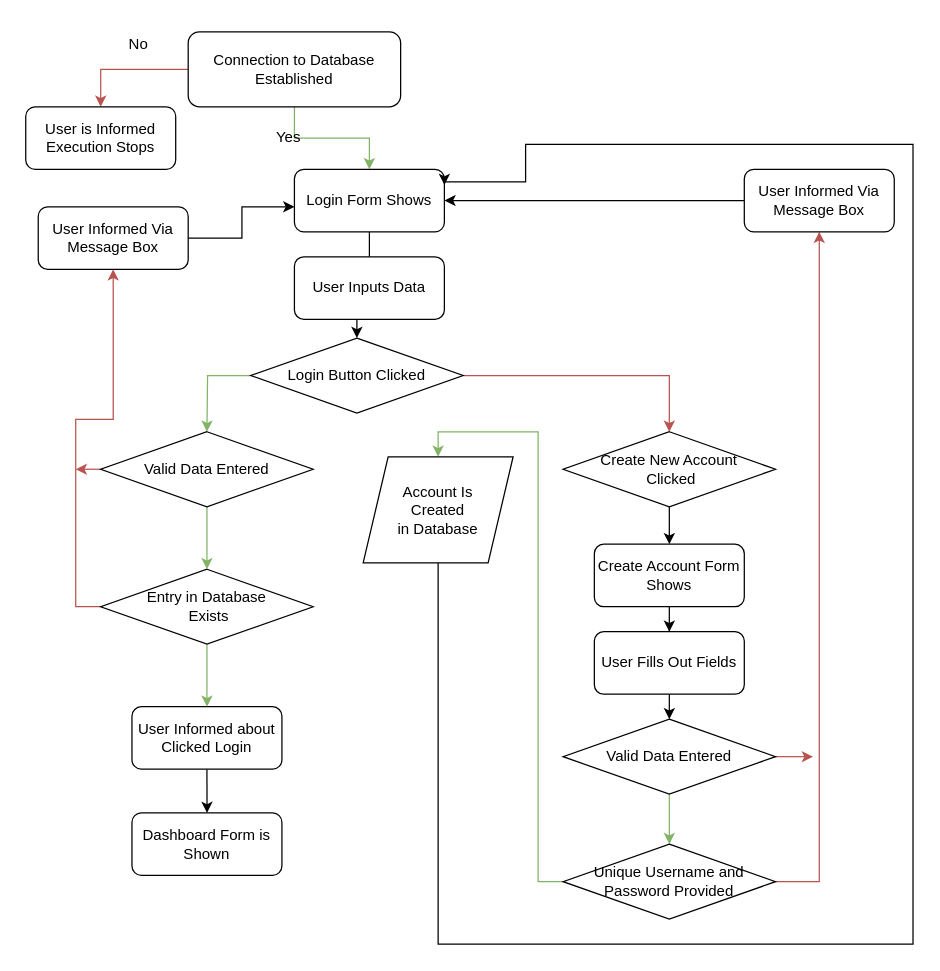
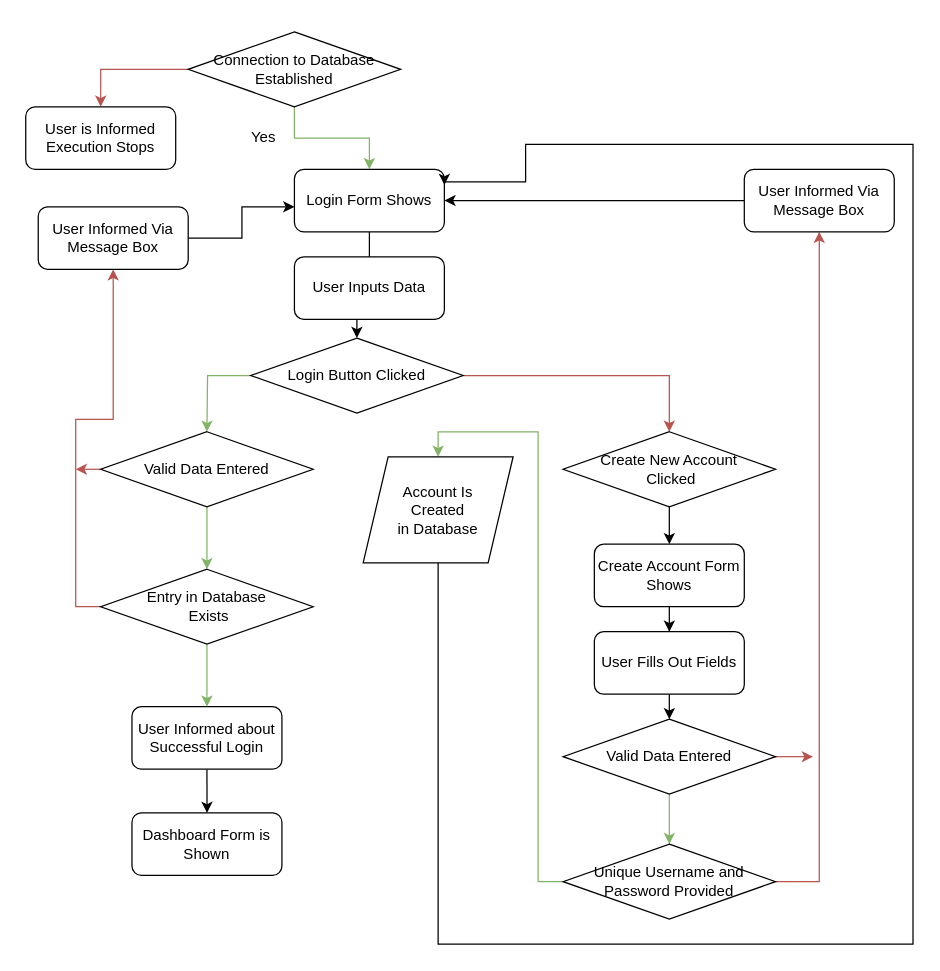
(138, 44) -> none
(294, 69) -> (294, 69)
(288, 138) -> (263, 138)
(207, 738) -> (207, 738)
